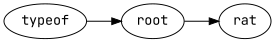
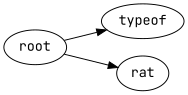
(99, 21) -> (81, 36)
